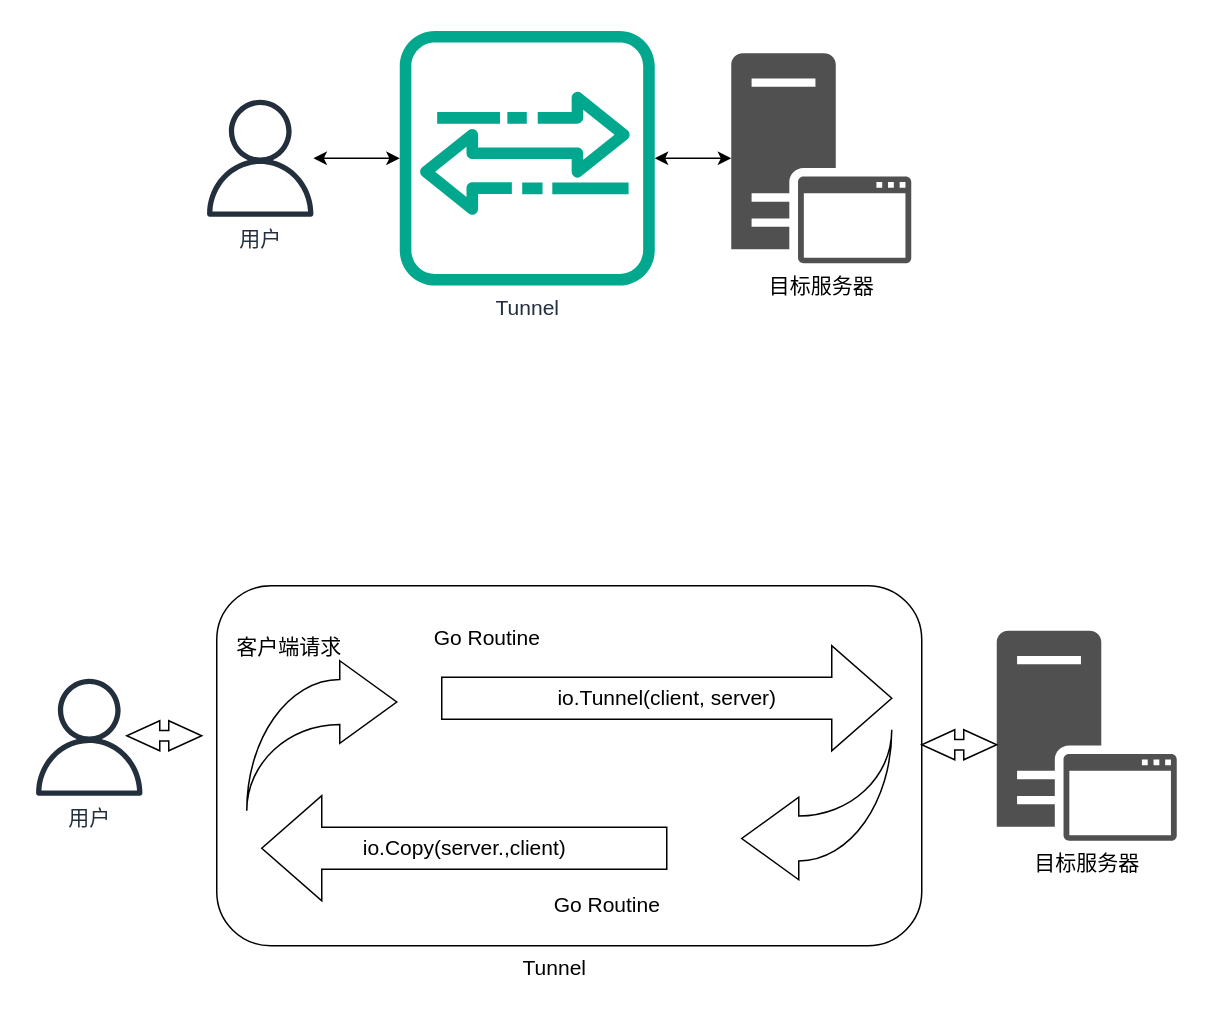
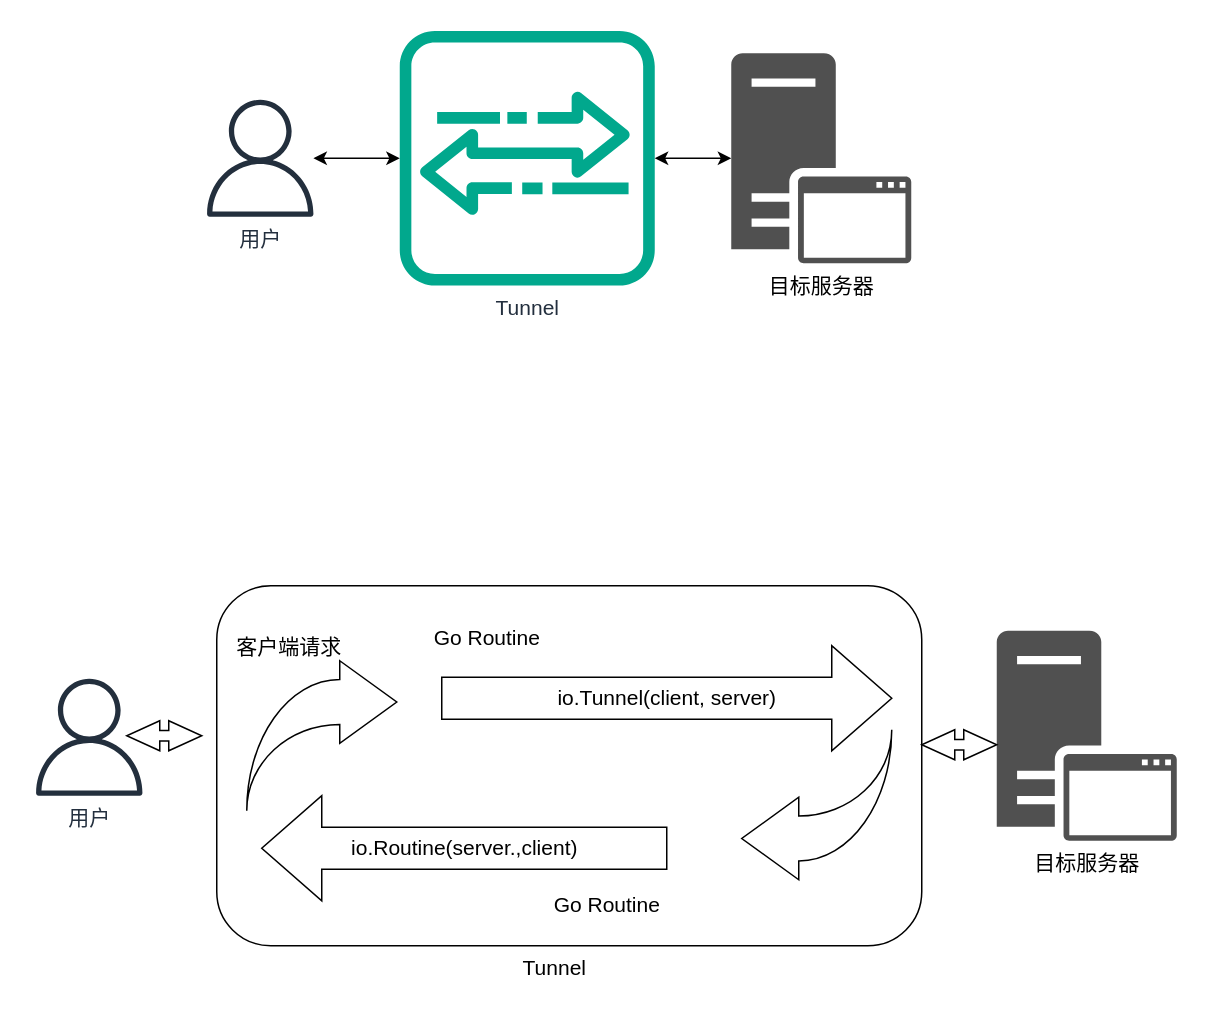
(465, 848) -> (465, 848)
